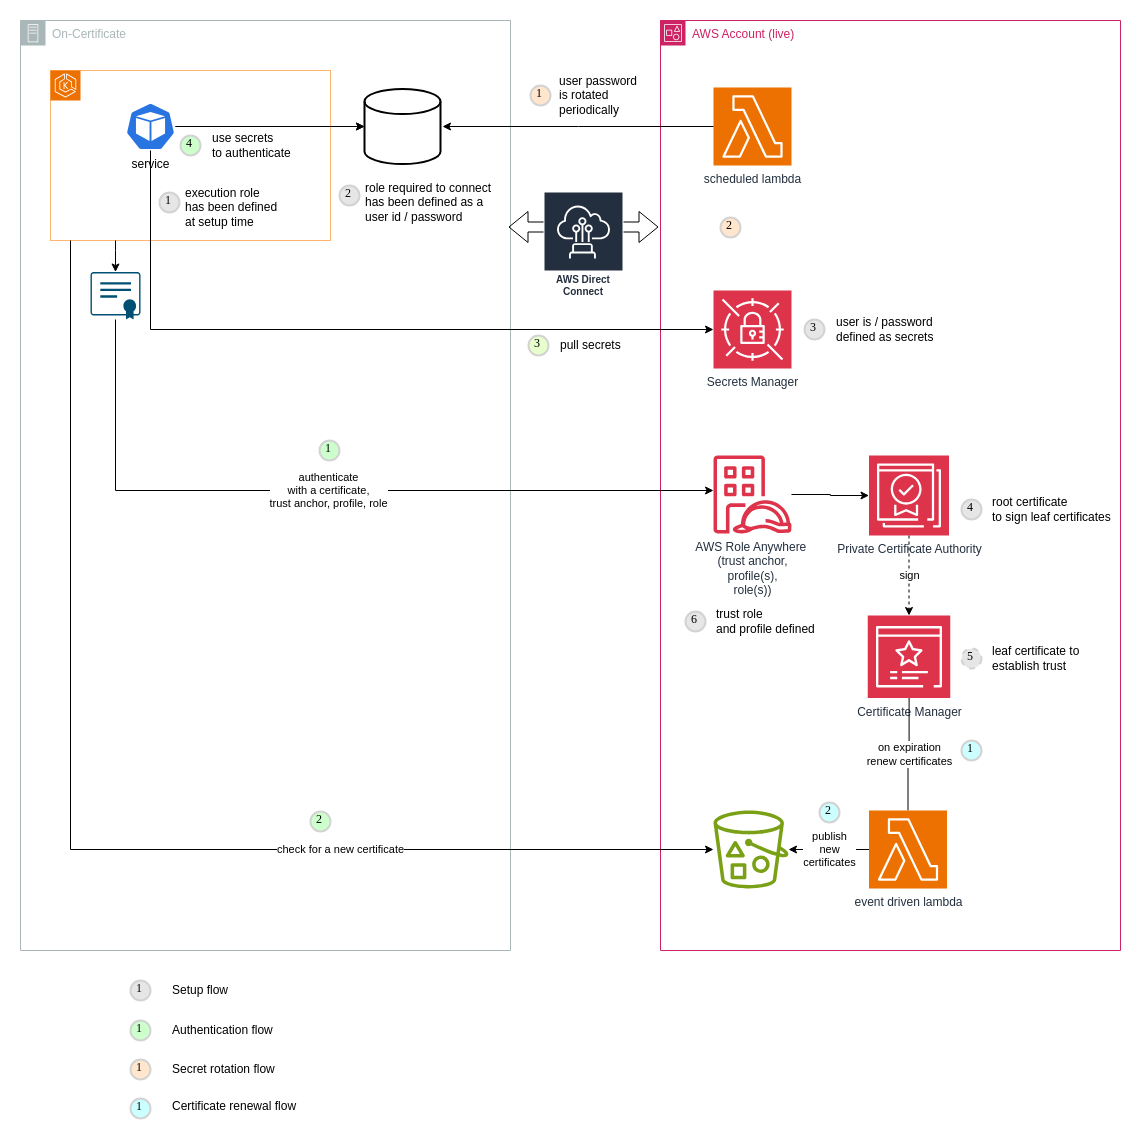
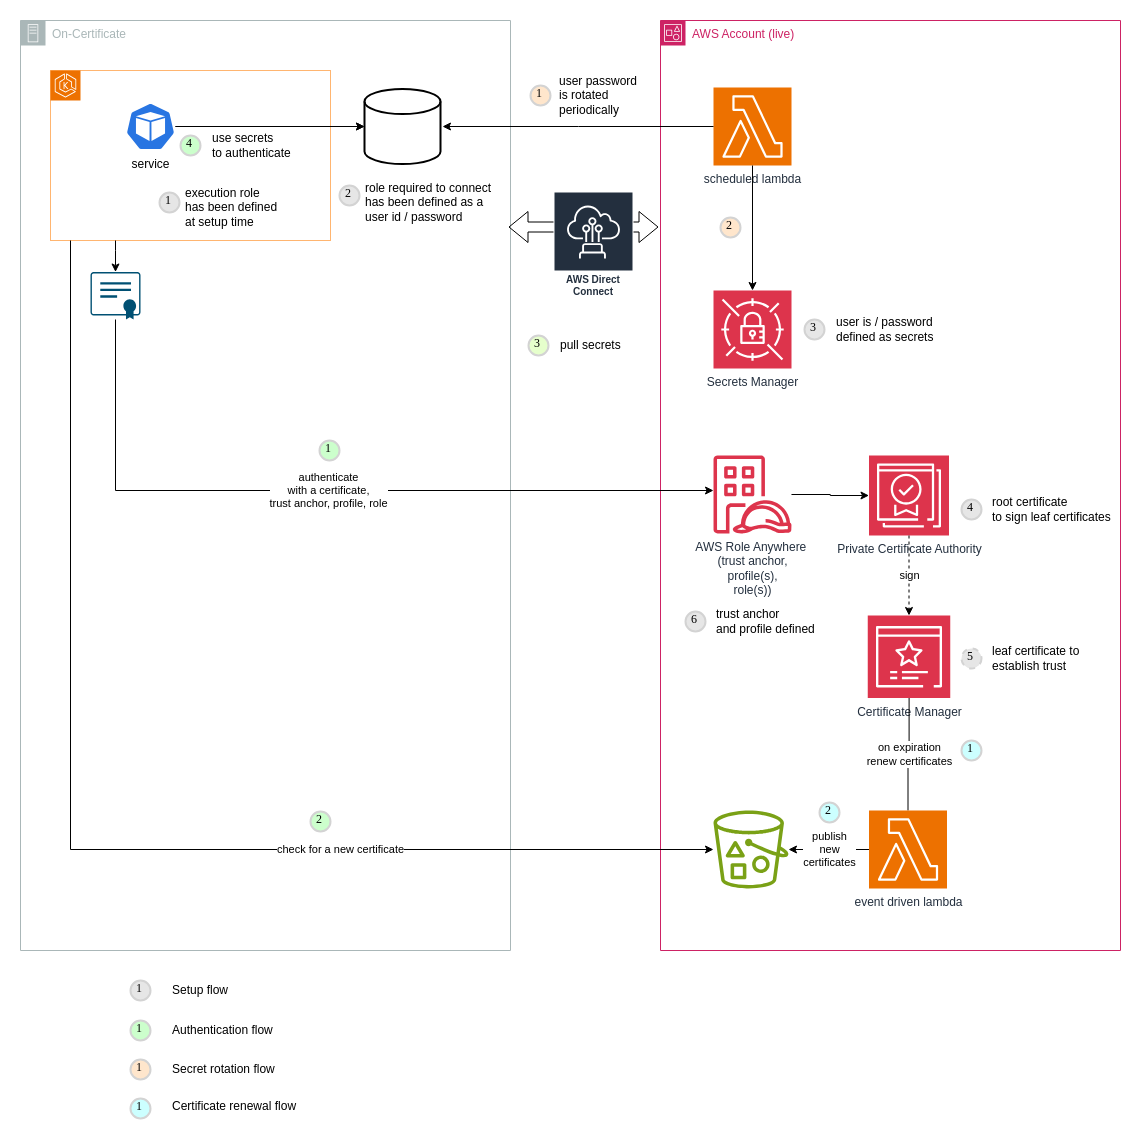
none -> (753, 225)
(584, 247) -> (594, 247)
(339, 330) -> none
(773, 622) -> (773, 622)
